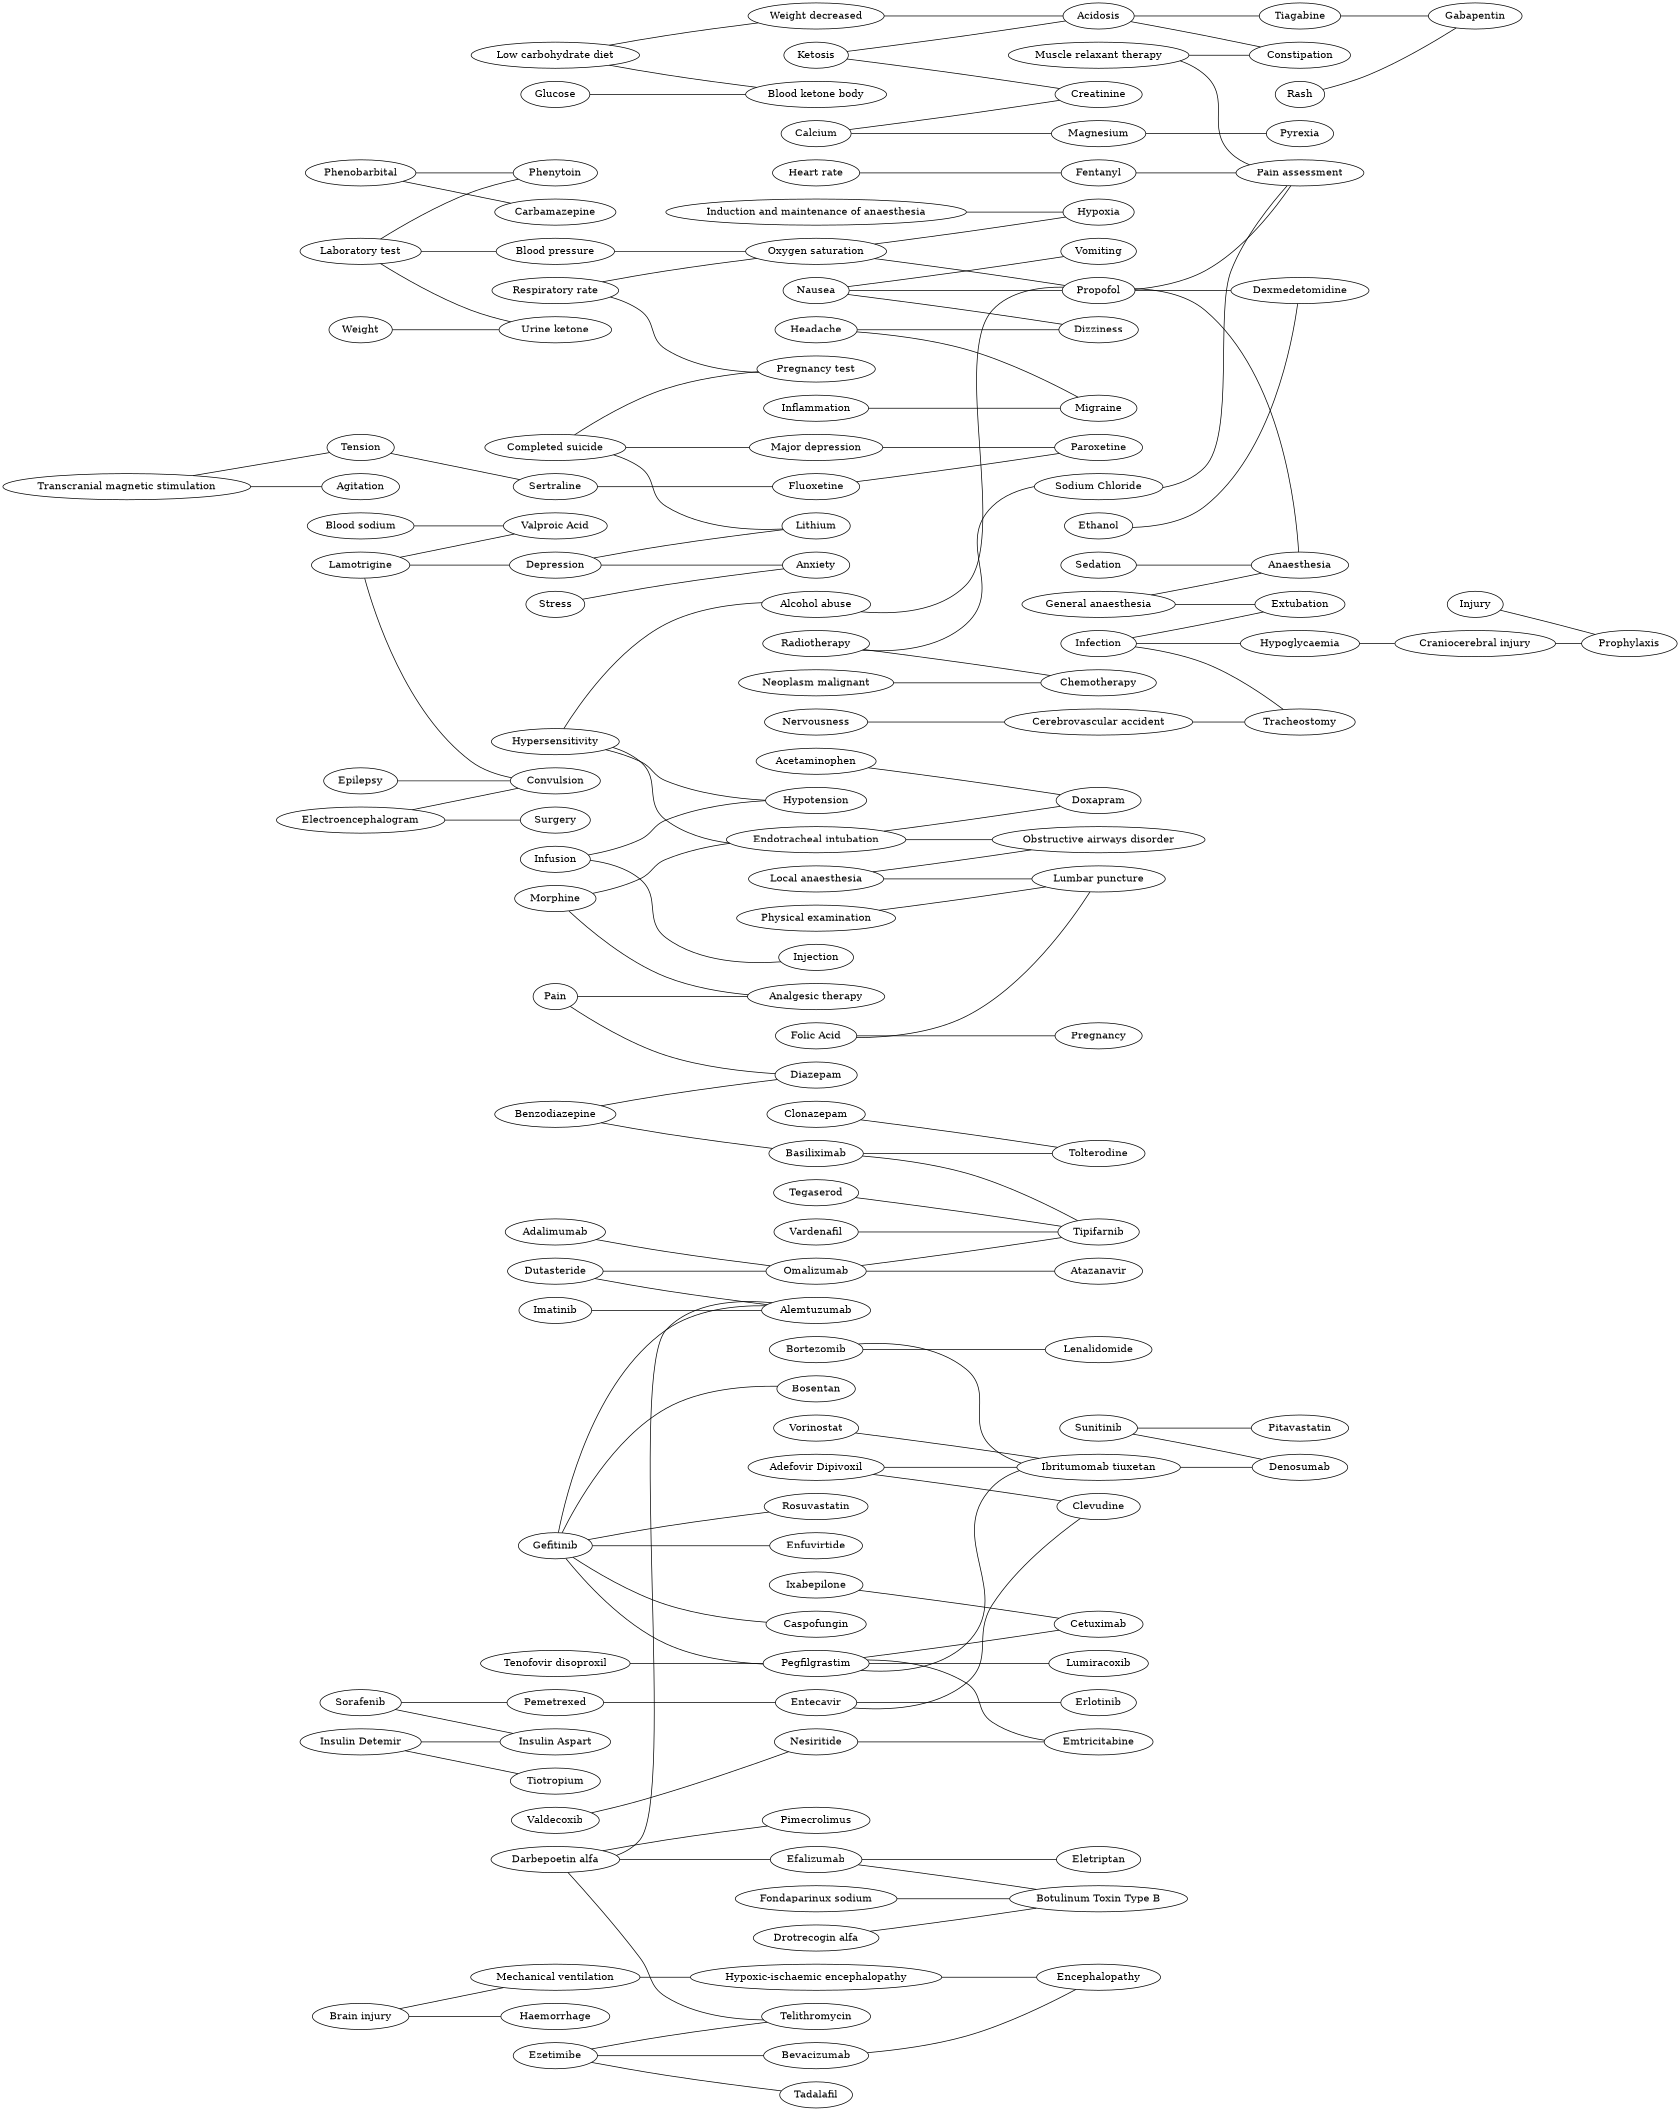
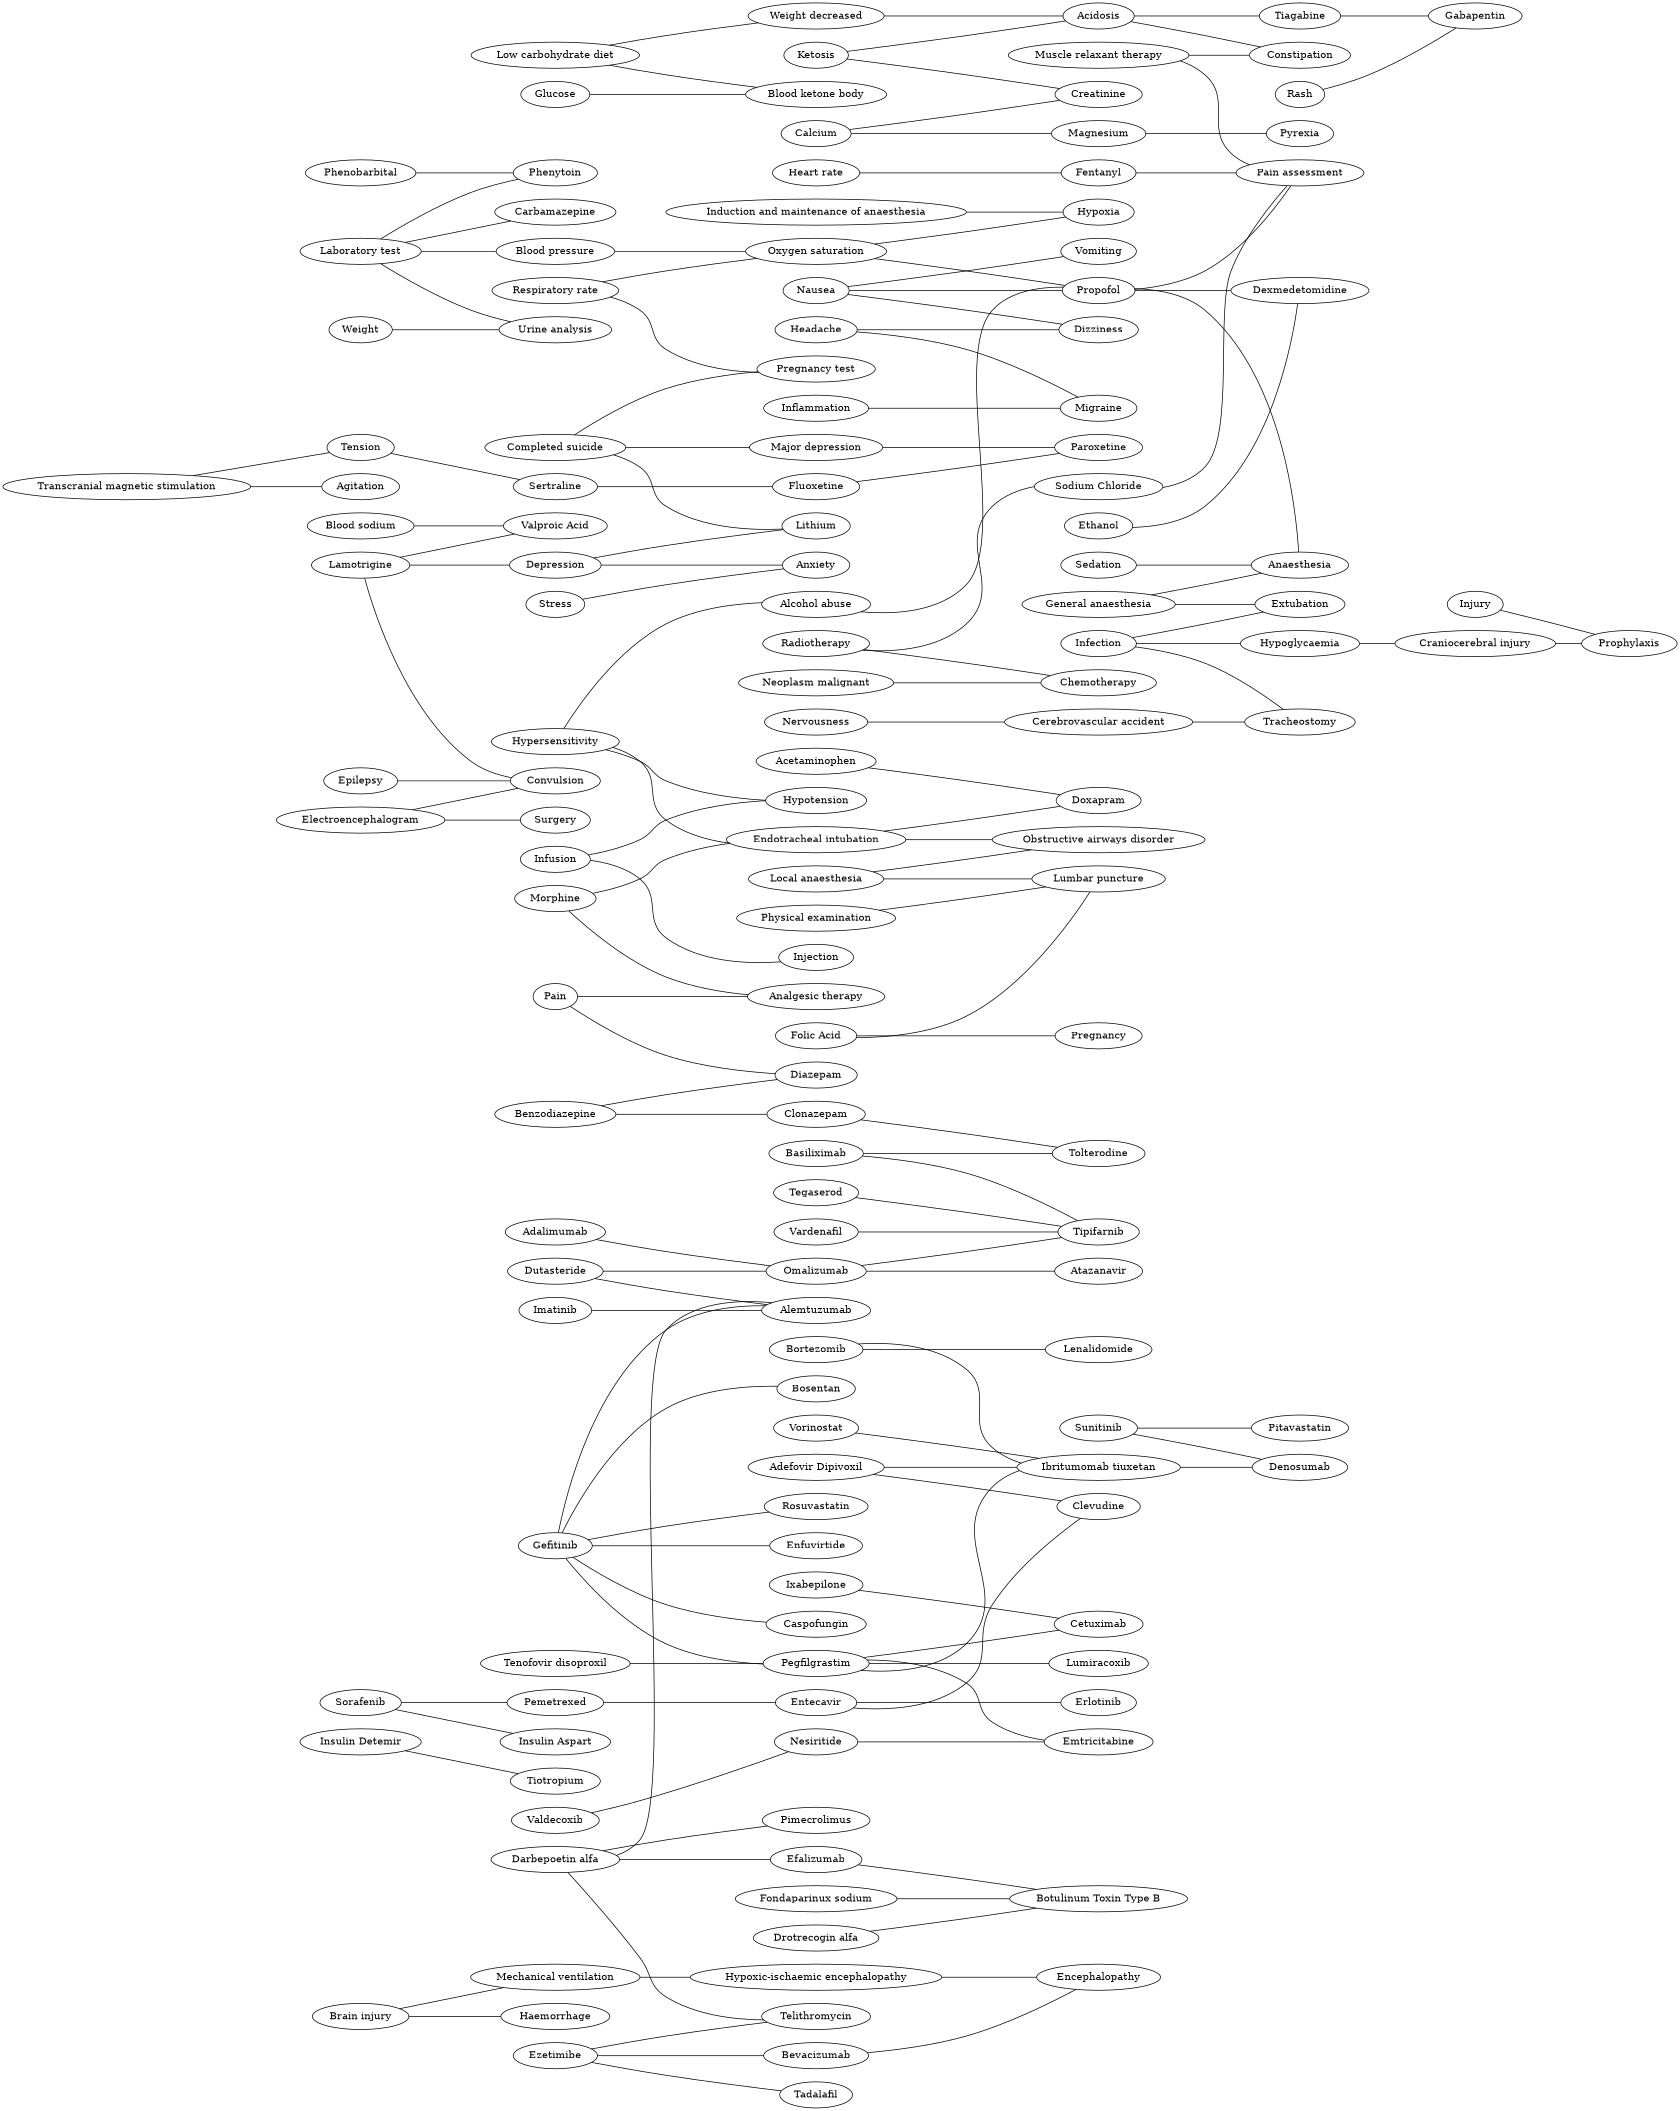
(457, 192) -> (458, 232)
(555, 330) -> (555, 330)
(687, 1137) -> (691, 1114)
(461, 1742) -> none
(1099, 1860) -> none
